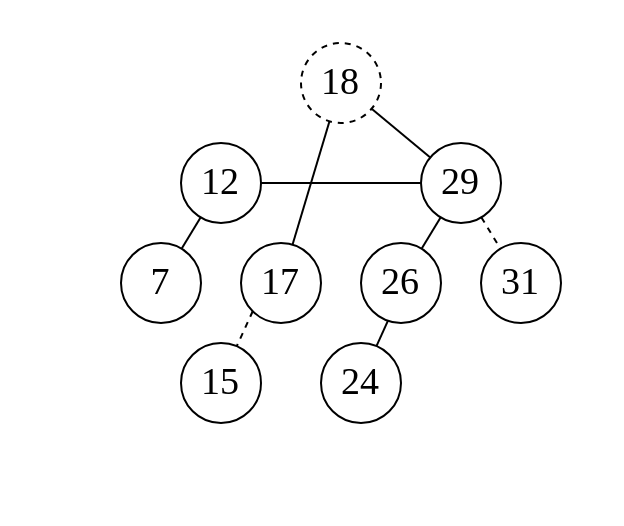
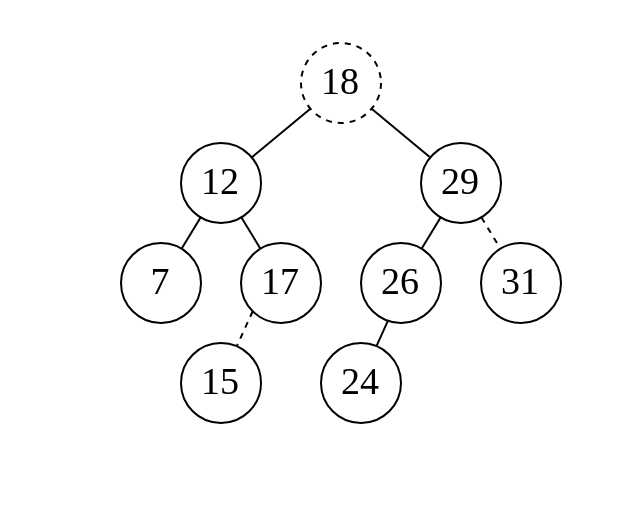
(312, 180) -> (281, 133)
(368, 183) -> (251, 233)
